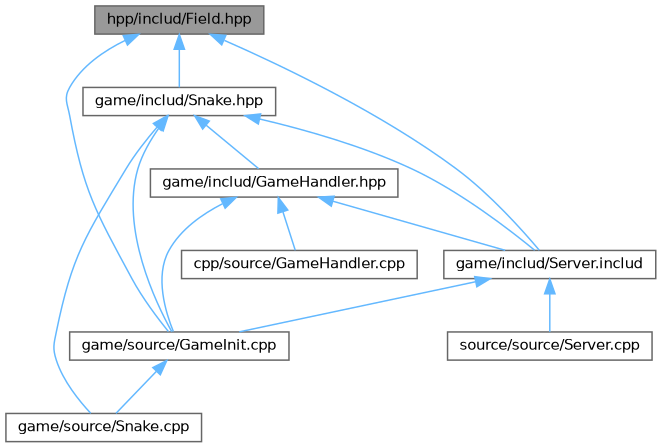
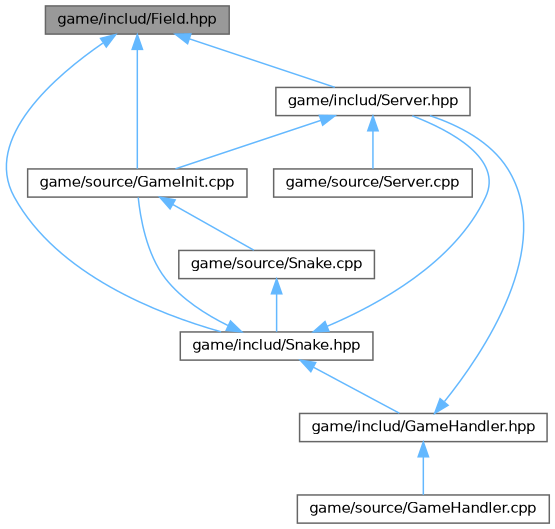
(179, 20) -> (137, 20)
(167, 256) -> none
(74, 265) -> (277, 313)
(299, 265) -> (423, 509)
(550, 265) -> (373, 102)
(550, 346) -> (373, 183)
